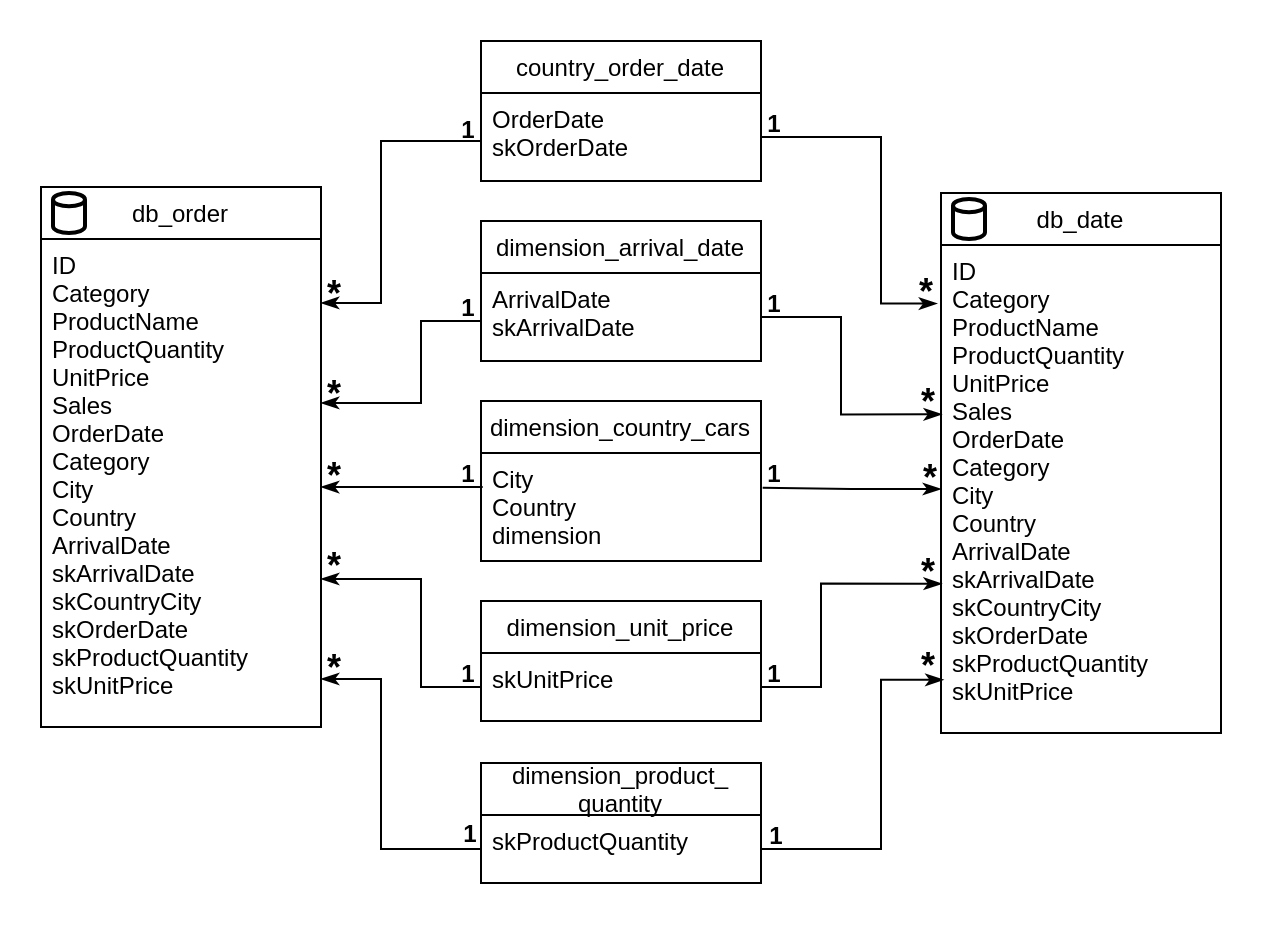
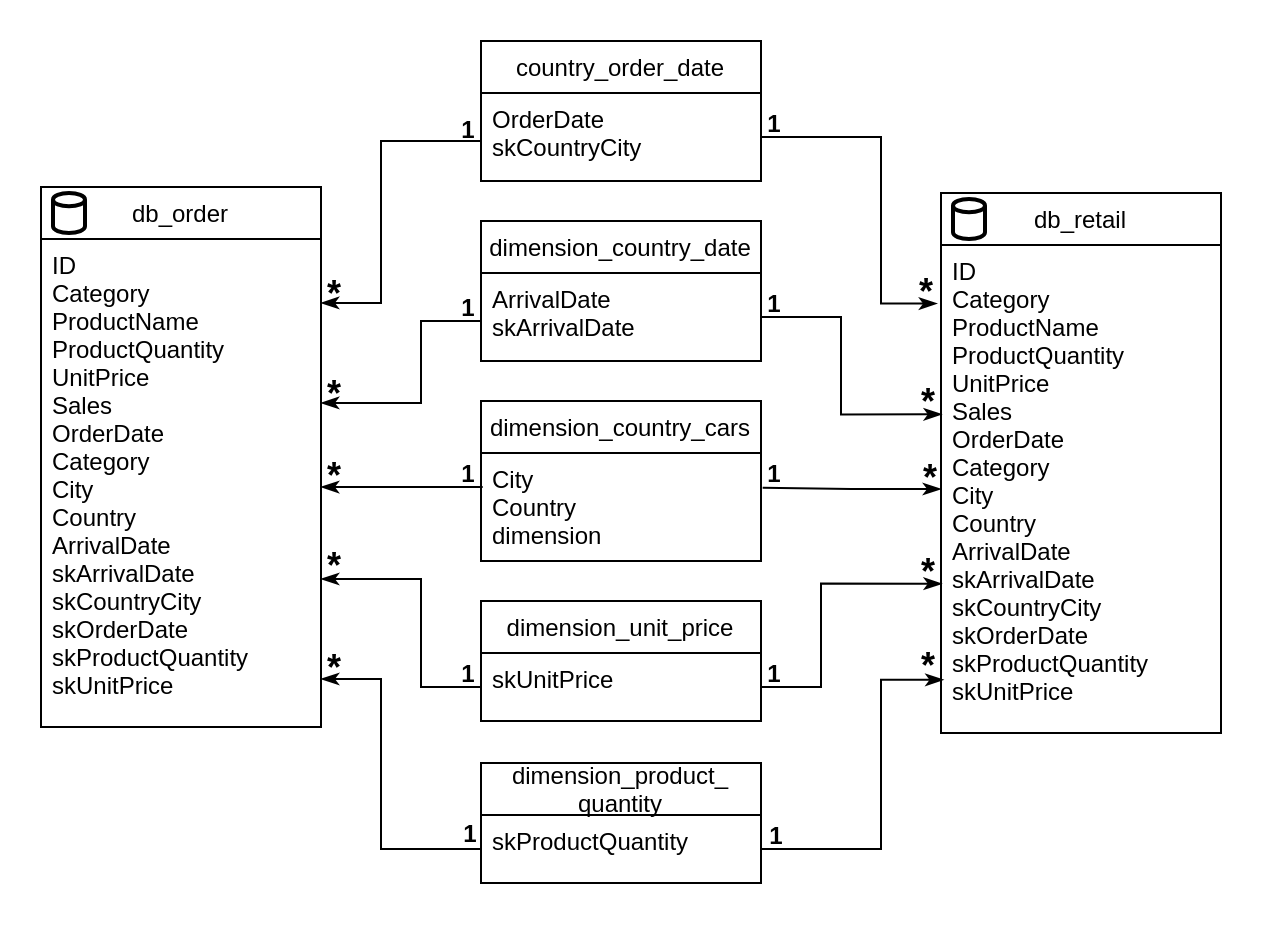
(552, 120) -> (552, 120)
(1080, 220) -> (1080, 220)
(620, 248) -> (620, 248)
